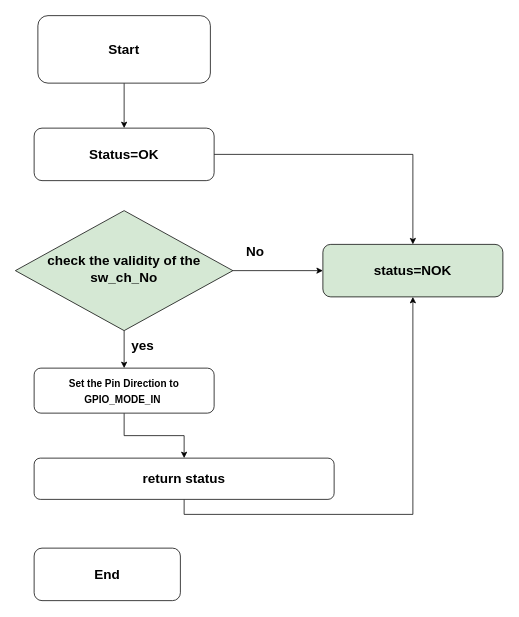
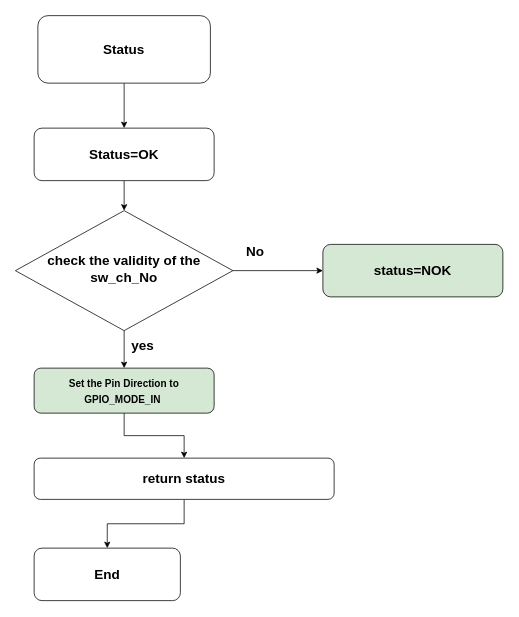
(124, 49) -> (124, 49)
(315, 154) -> (124, 204)
(124, 270) -> (124, 270)
(124, 390) -> (124, 390)
(299, 514) -> (142, 524)
